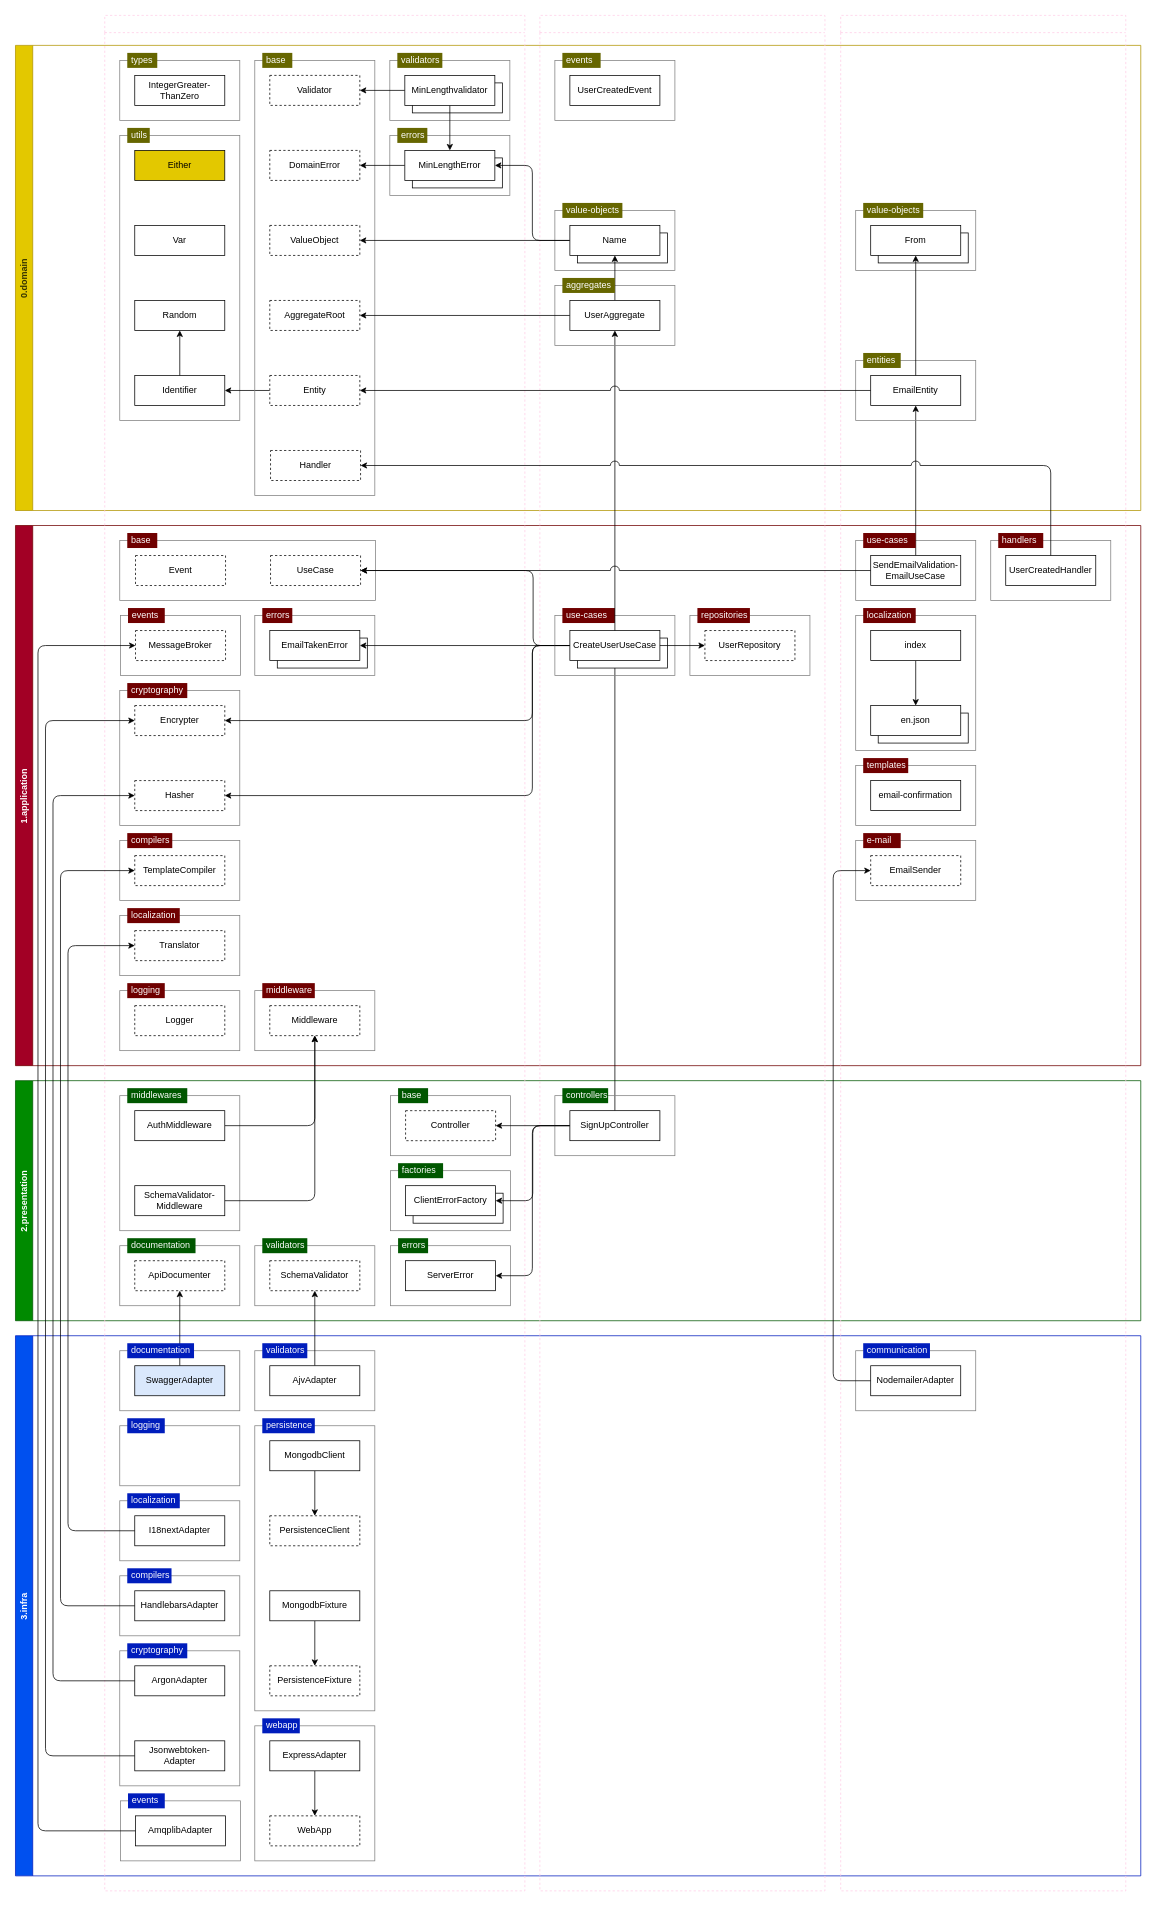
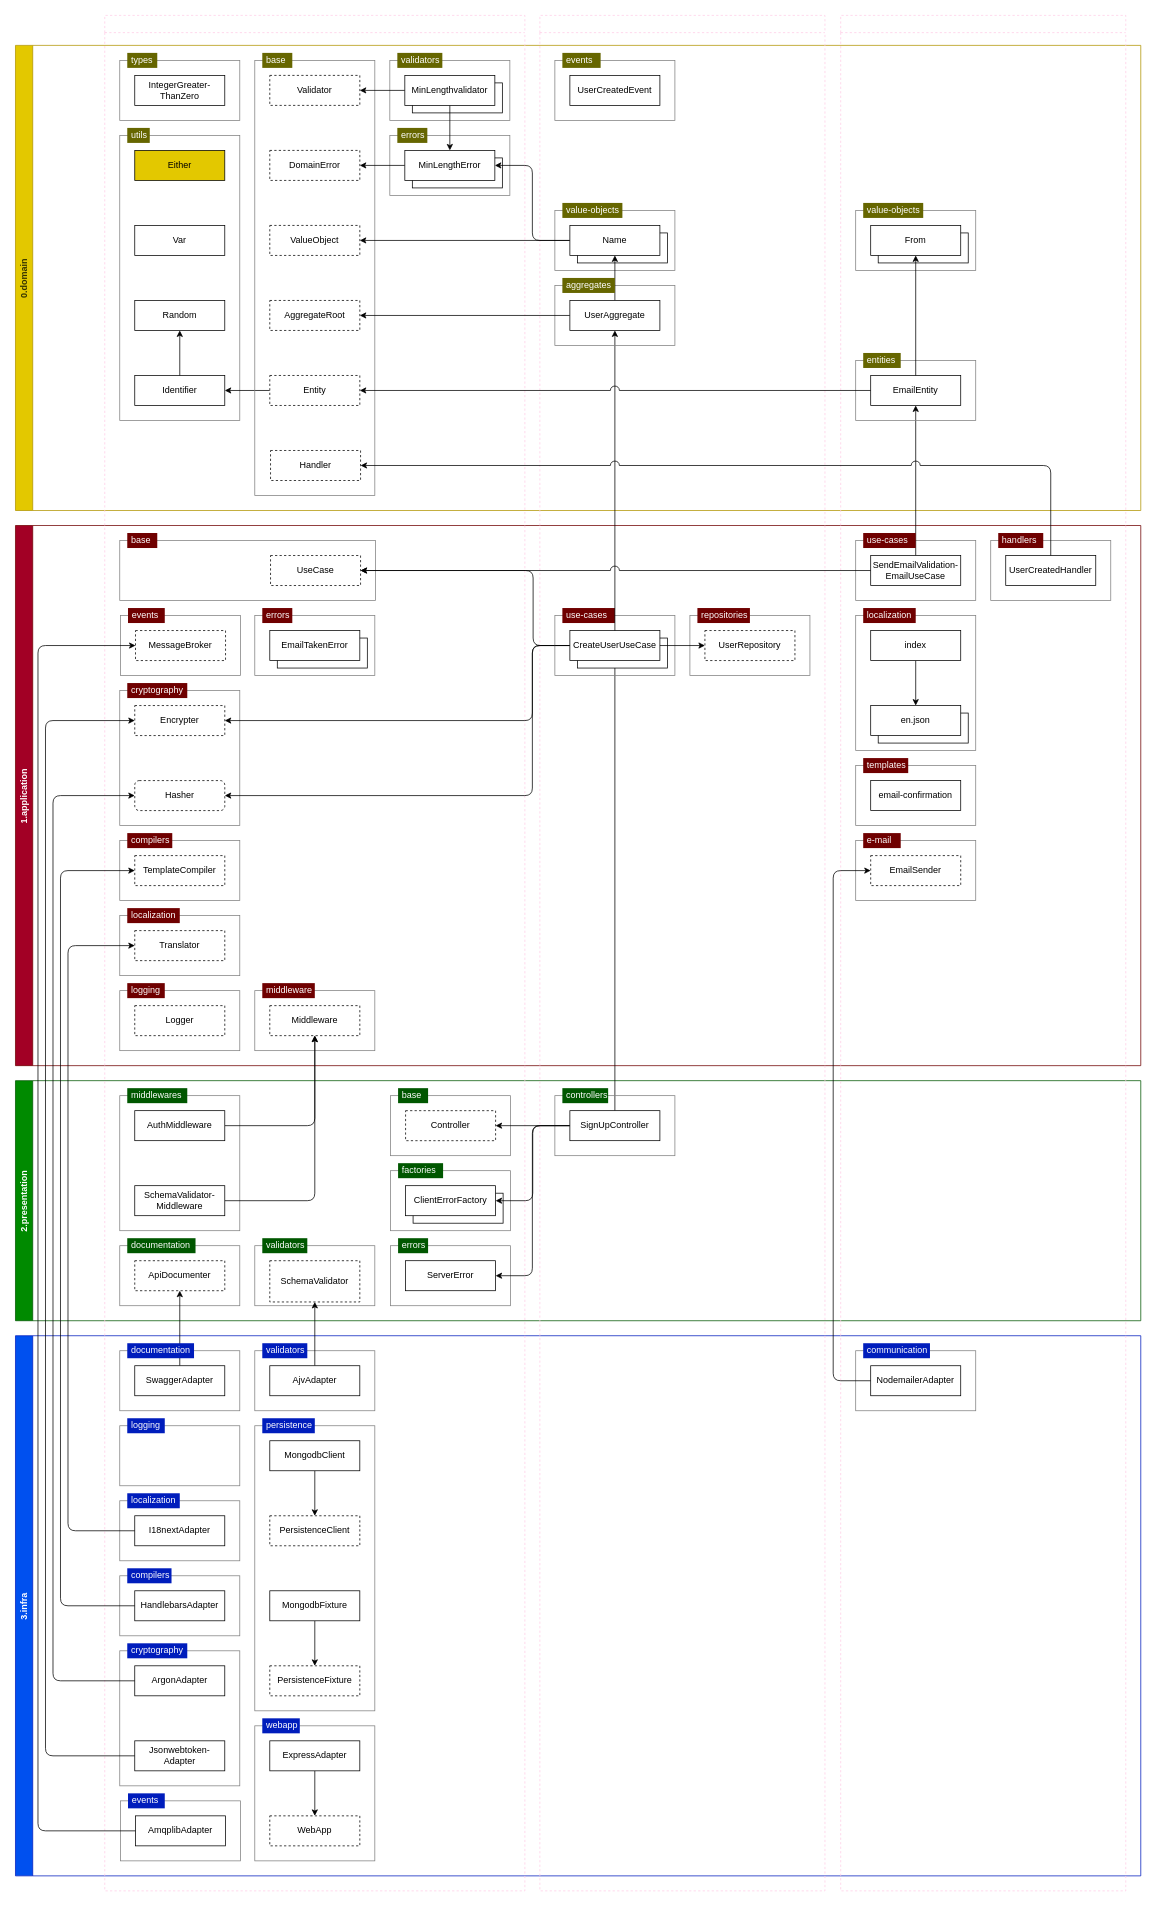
(180, 570) -> none
(448, 645) -> none
(180, 795) -> (180, 795)
(315, 1275) -> (315, 1281)
(180, 1380) -> (180, 1380)
